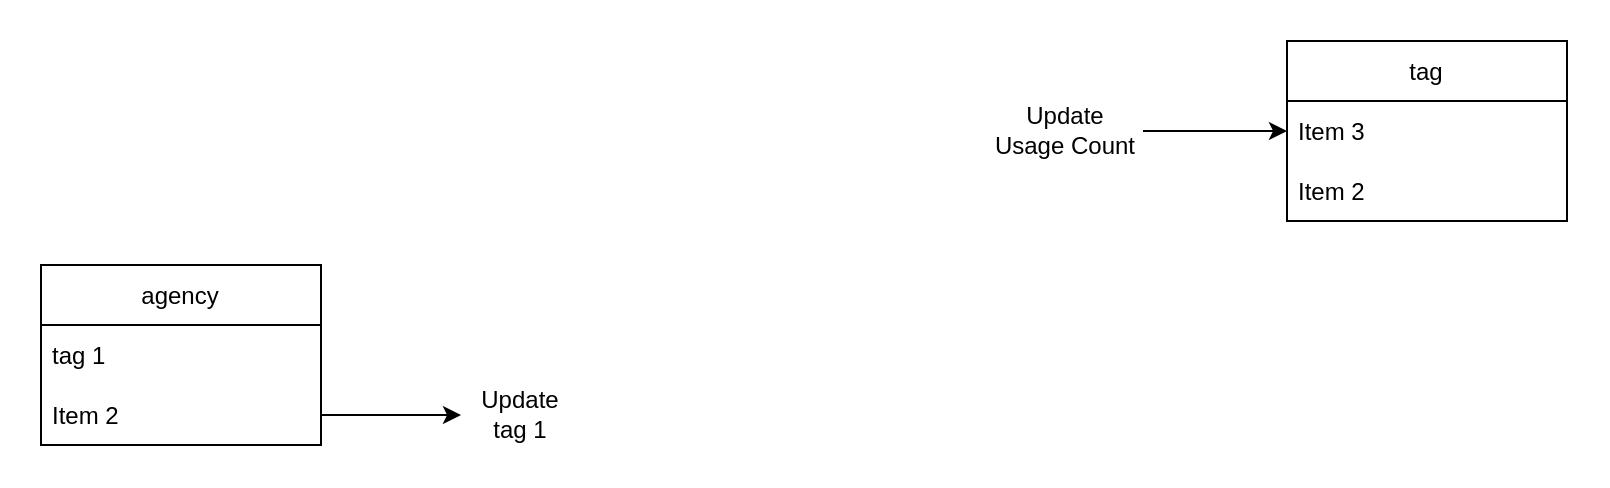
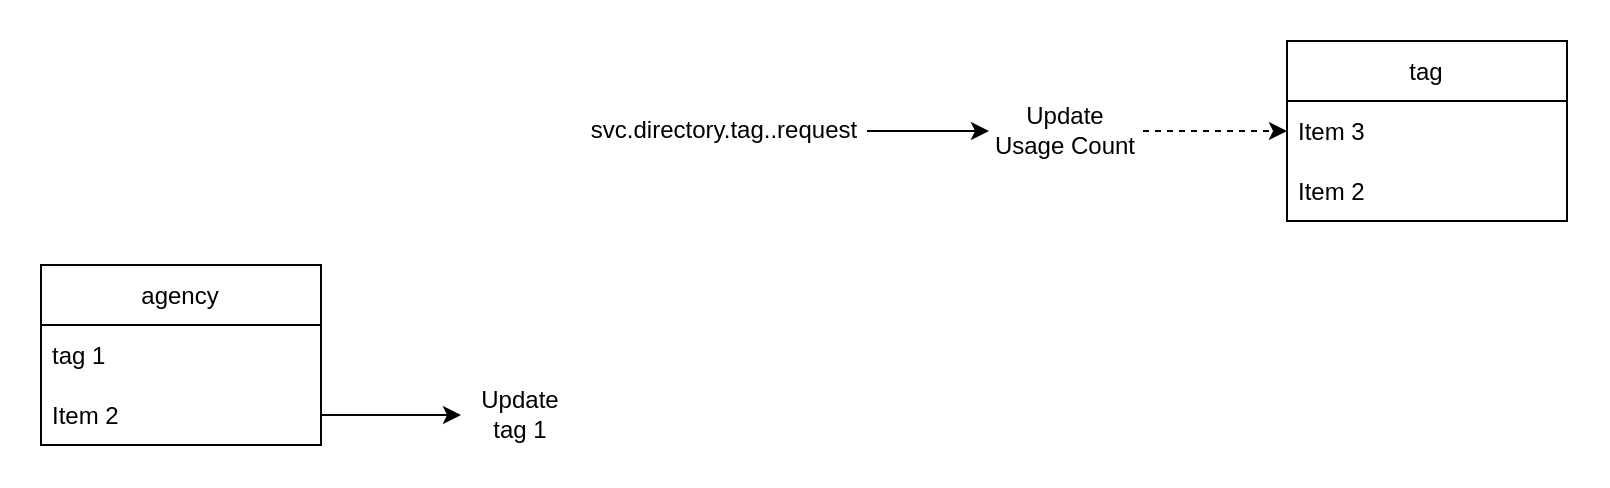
none -> (725, 131)
none -> (921, 131)
(1210, 131) -> (1210, 131)
